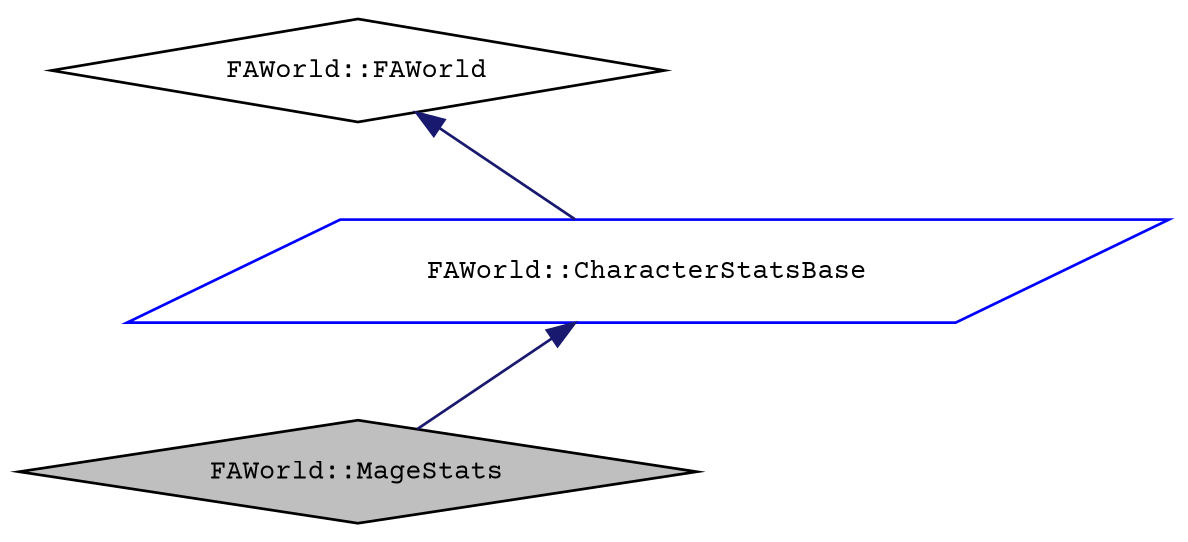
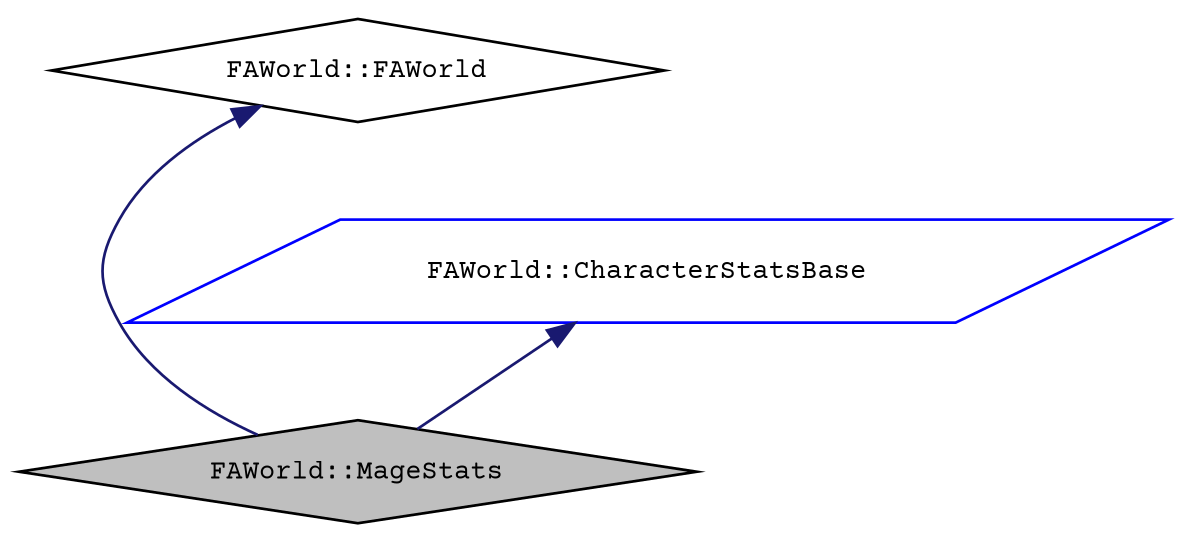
(507, 174) -> (104, 283)
